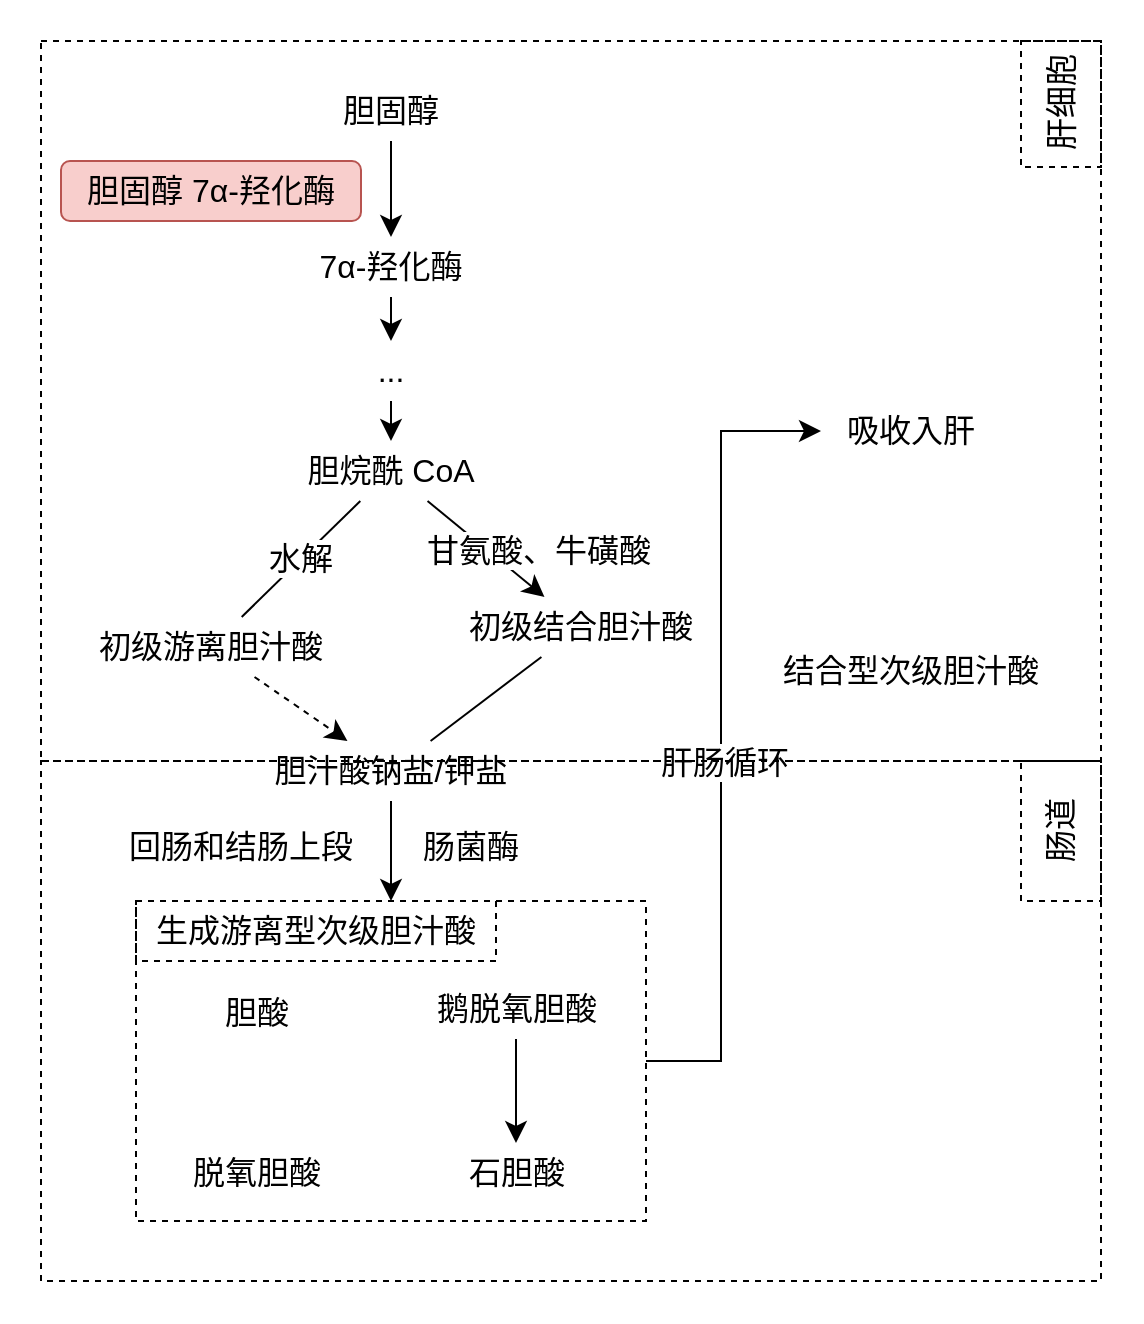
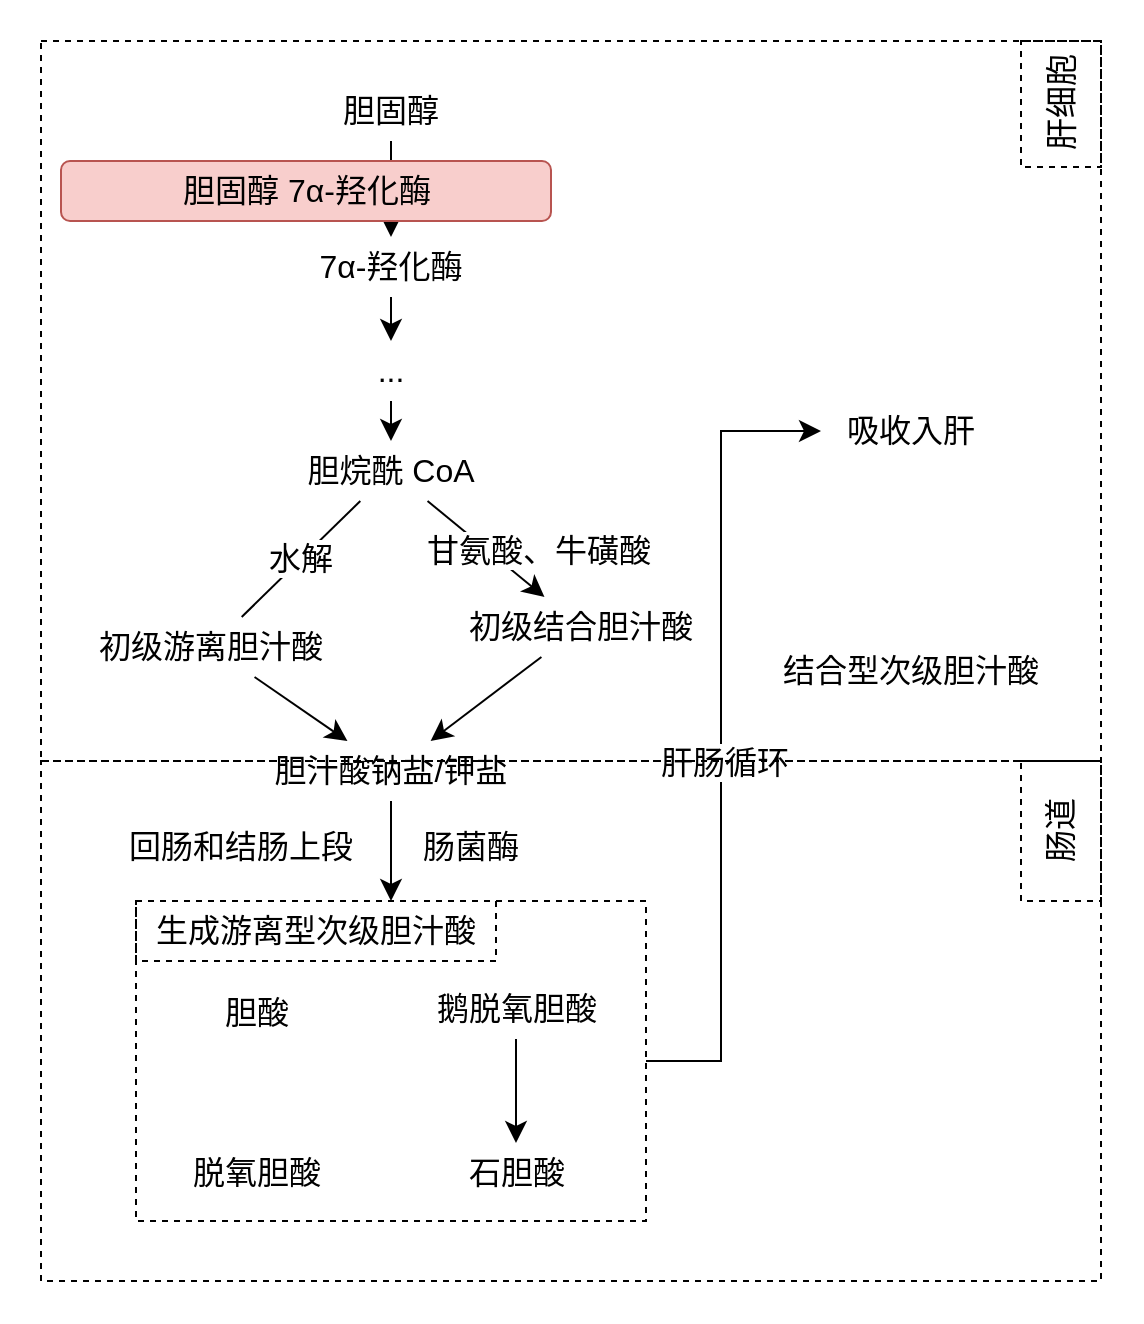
(211, 191) -> (306, 191)
(295, 705) -> (295, 705)
(439, 735) -> (445, 730)
